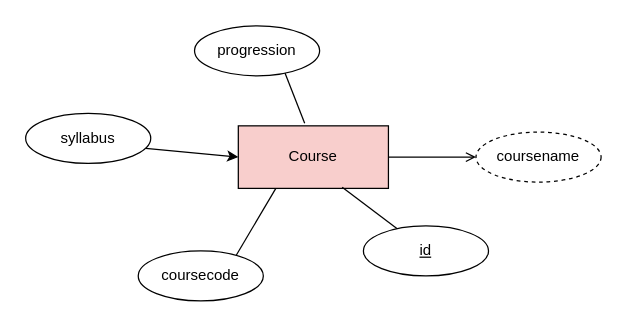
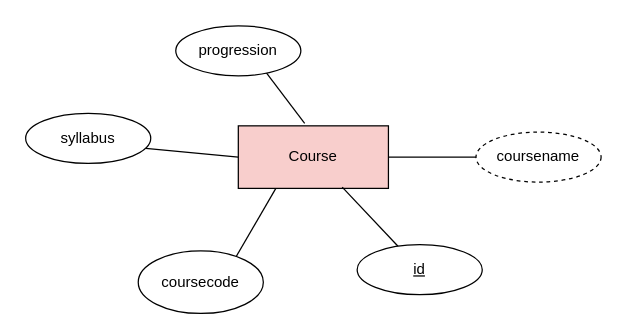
(257, 51) -> (238, 51)
(228, 156) -> (231, 156)
(469, 157) -> (470, 157)
(426, 251) -> (419, 269)
(201, 276) -> (201, 282)
